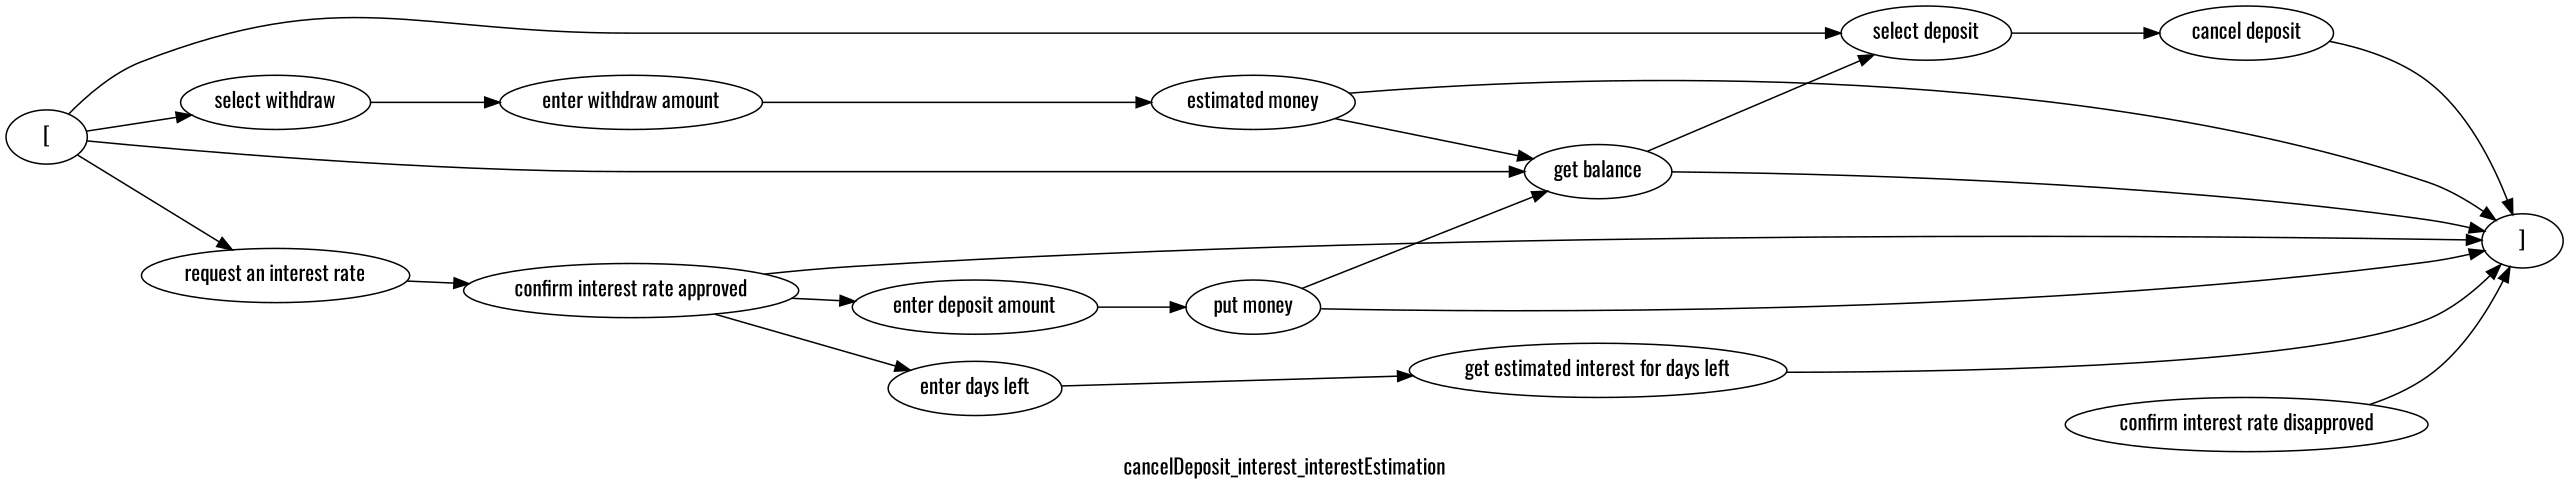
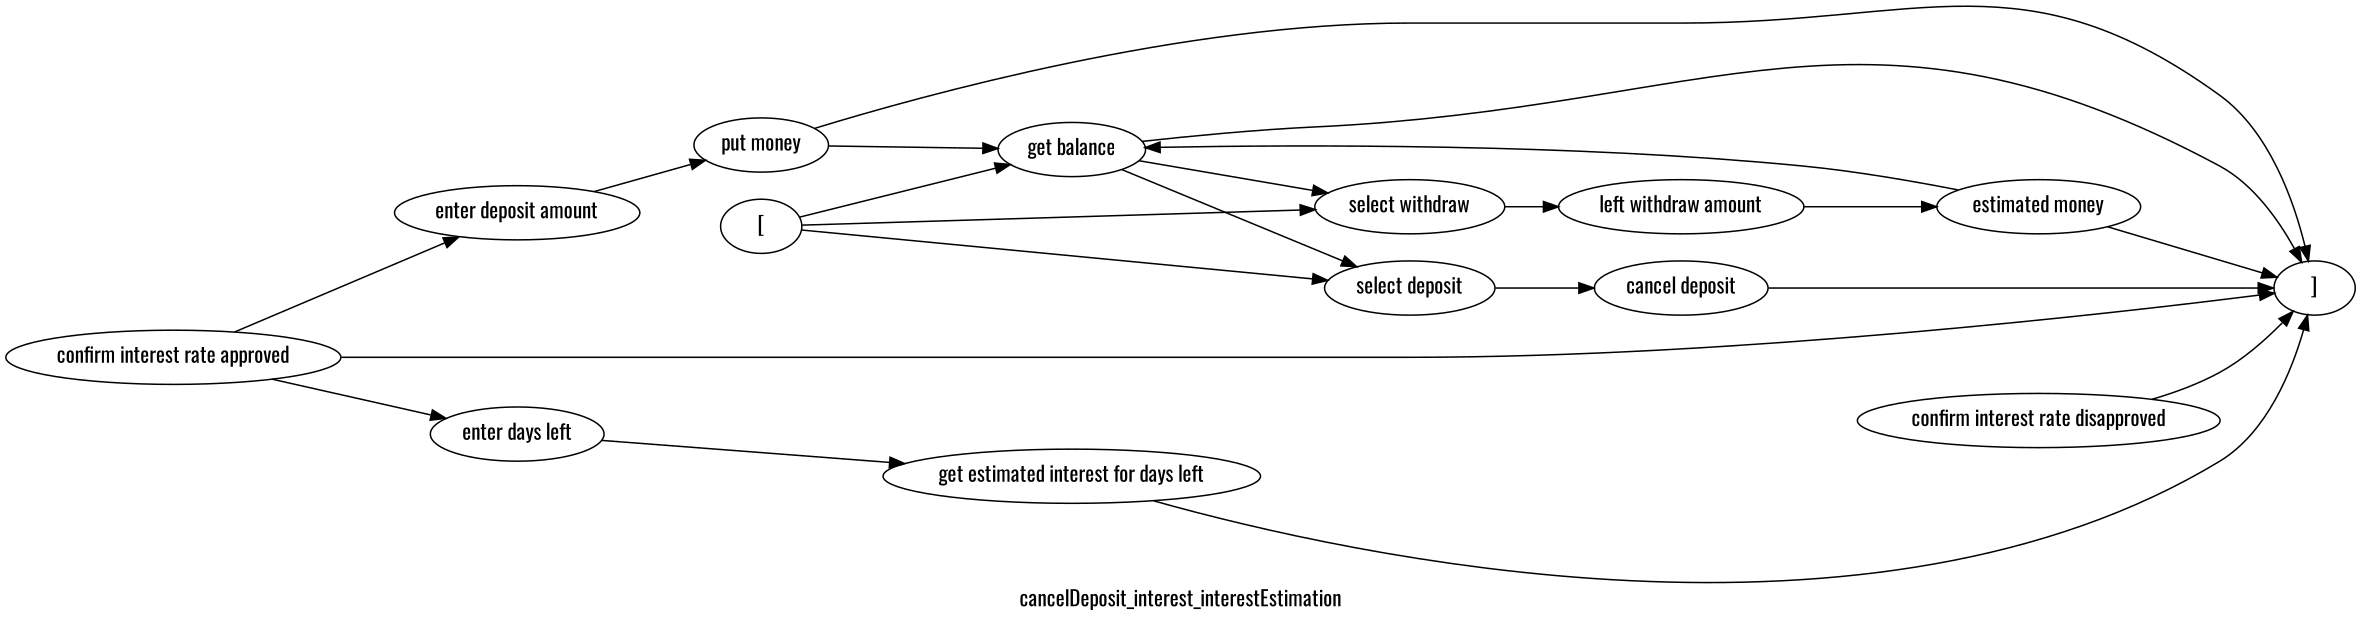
(631, 102) -> (1681, 207)
none -> (1226, 176)
(276, 276) -> none
